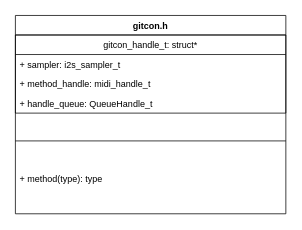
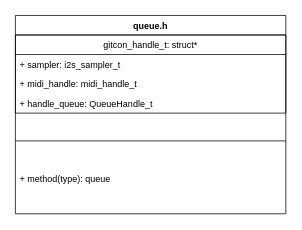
(150, 26) -> (150, 26)
(87, 84) -> (80, 84)
(66, 179) -> (69, 179)
